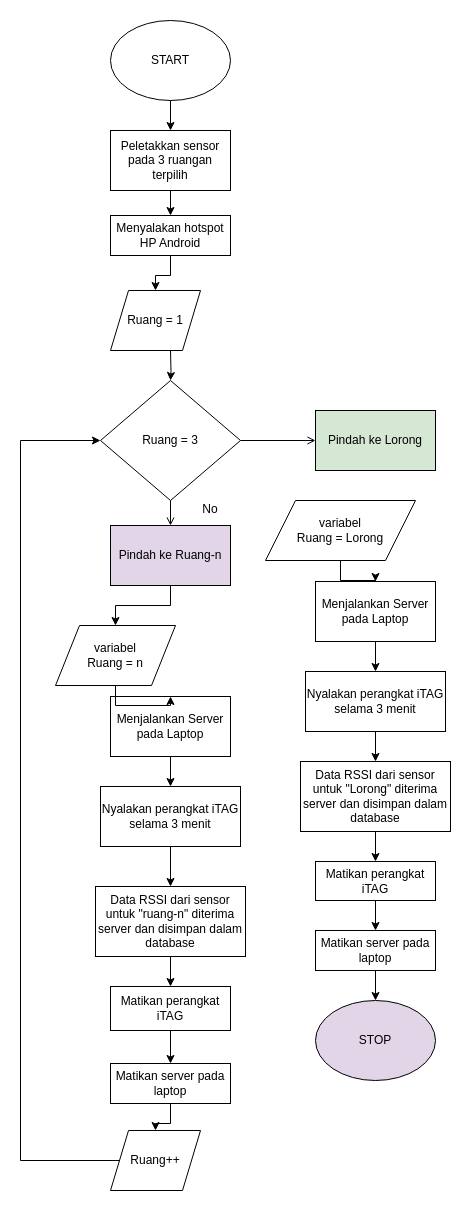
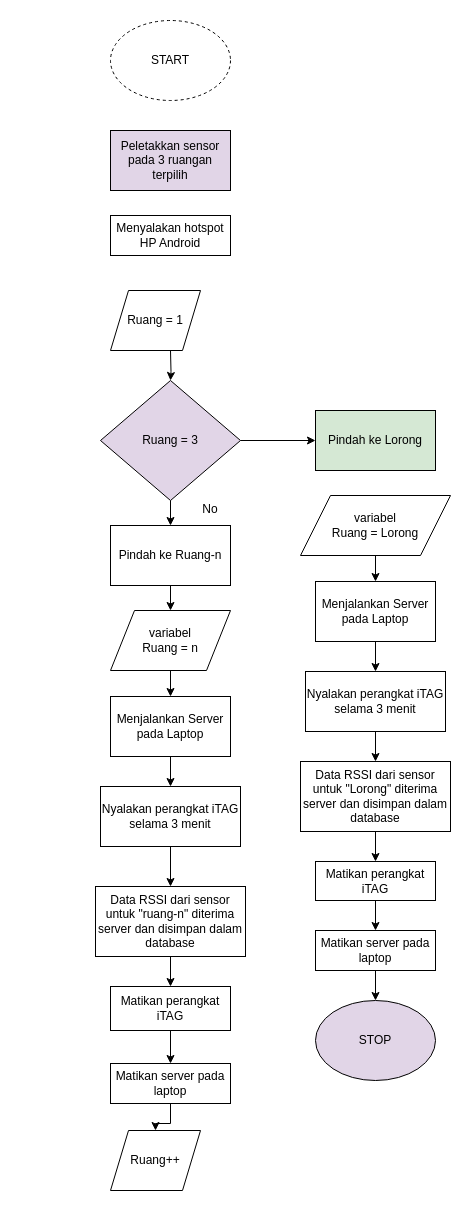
(171, 61) -> (171, 61)
(171, 120) -> none
(171, 161) -> (171, 161)
(171, 200) -> none
(170, 276) -> none
(171, 441) -> (171, 441)
(309, 441) -> (307, 441)
(171, 519) -> (171, 517)
(341, 531) -> (376, 526)
(171, 556) -> (171, 556)
(116, 656) -> (171, 641)
(21, 814) -> none
